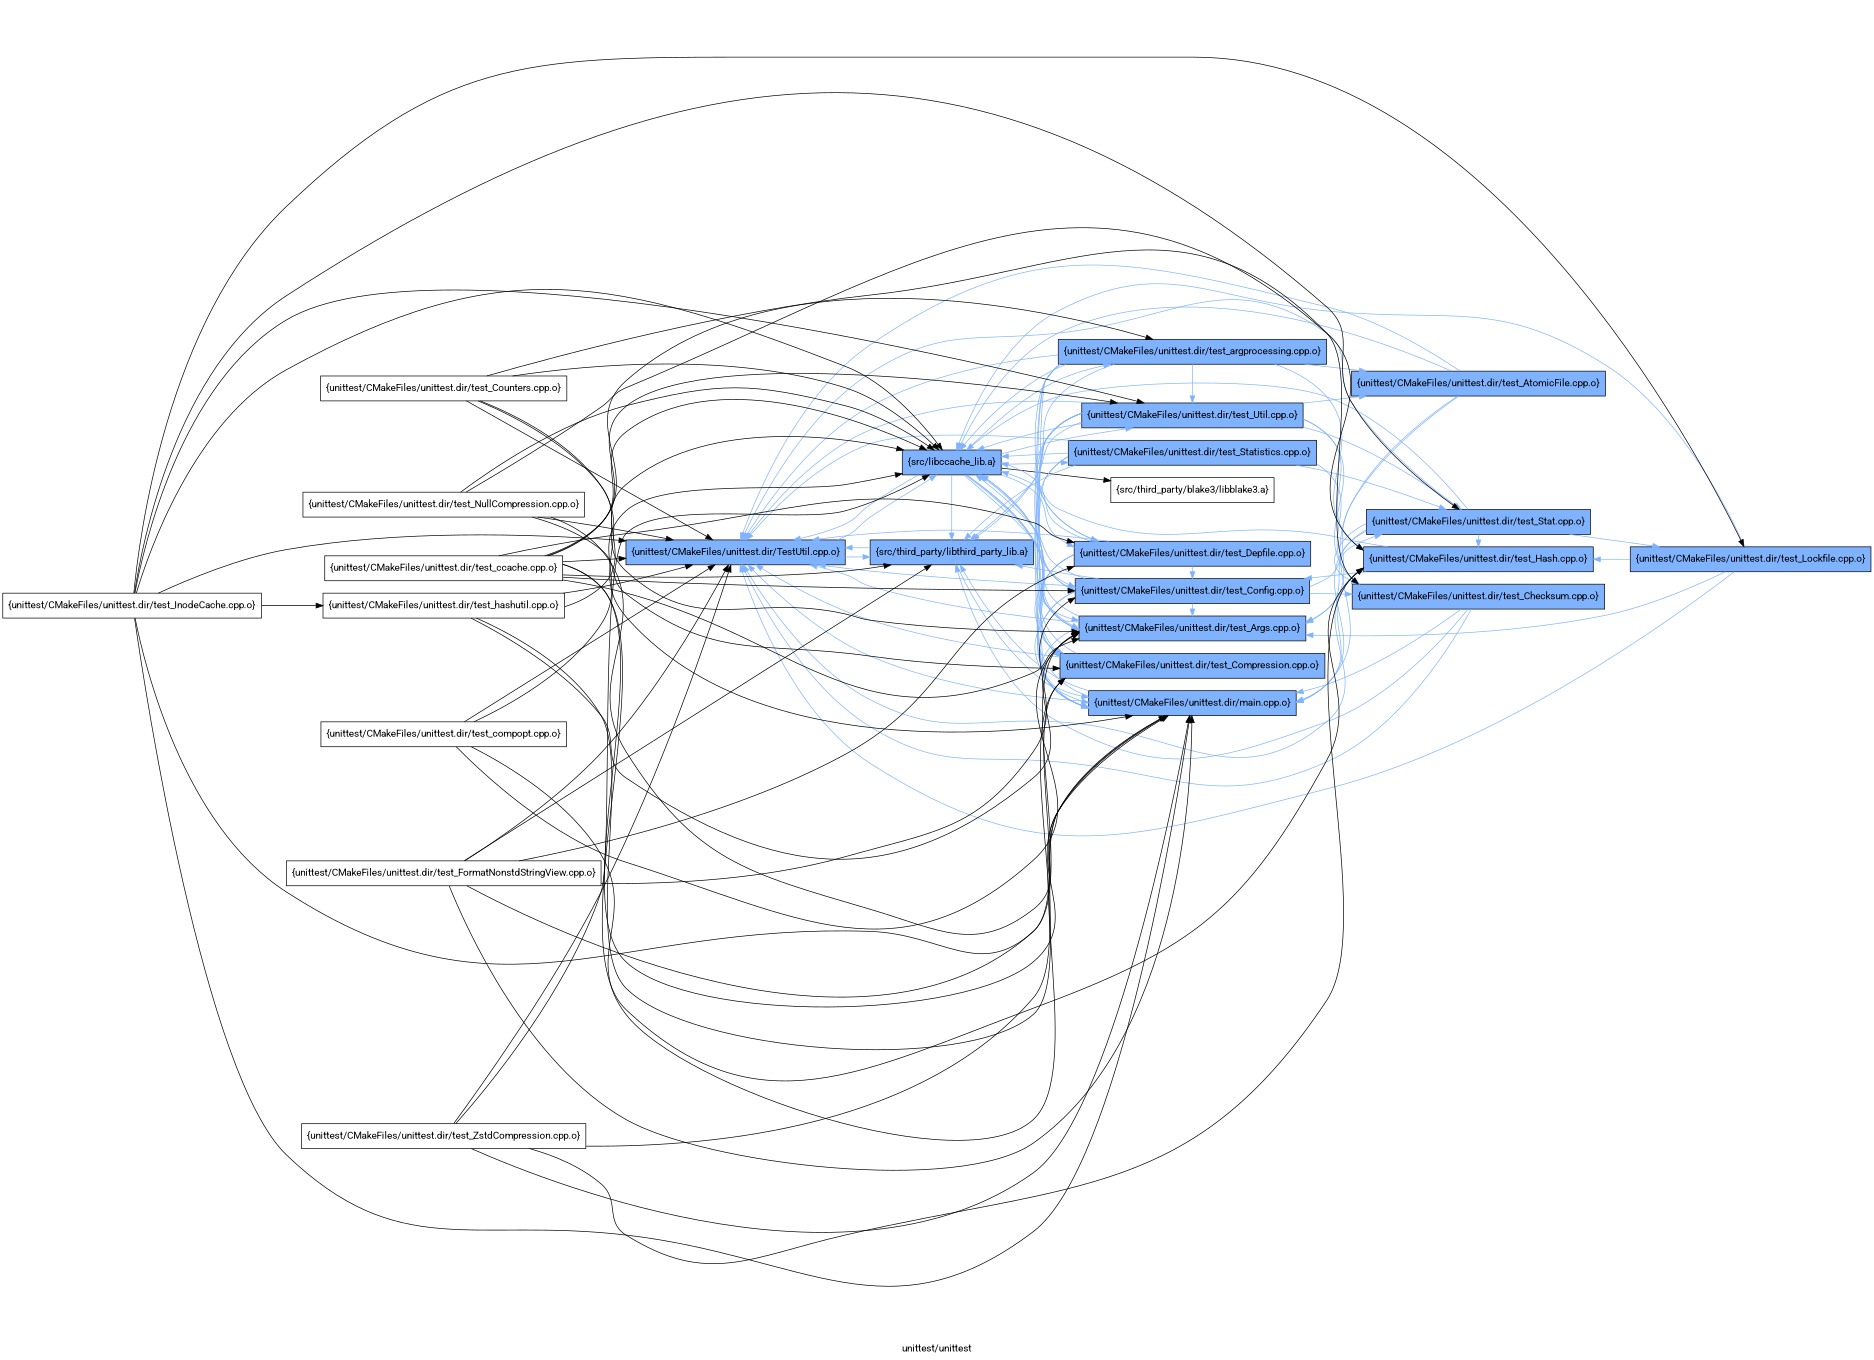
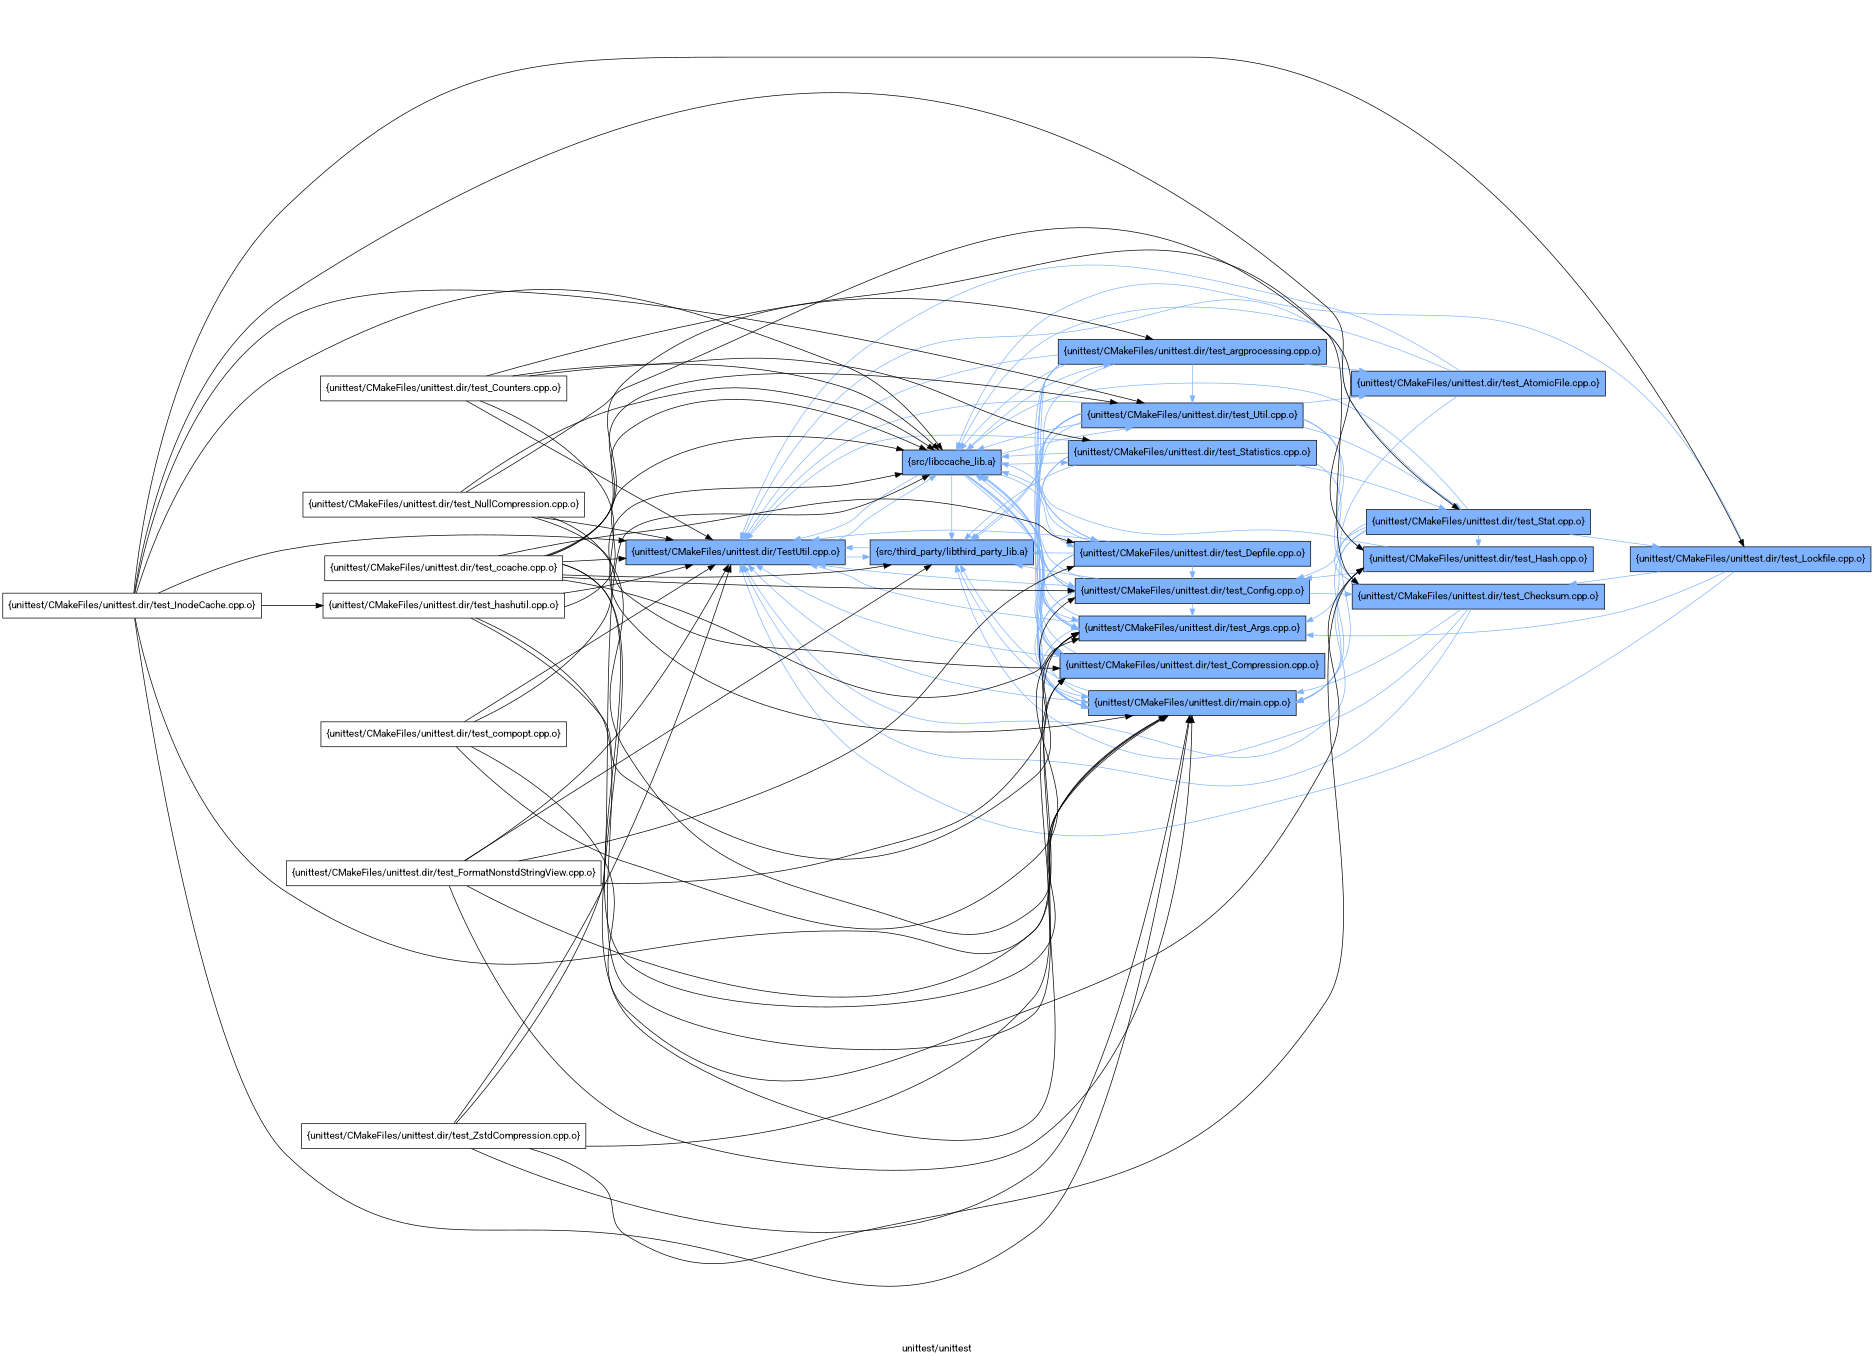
(1335, 410) -> none
(1192, 490) -> none
(1357, 494) -> none
none -> (1057, 553)
(1341, 559) -> (1330, 564)
(1615, 559) -> (1618, 577)
(724, 609) -> (811, 362)
